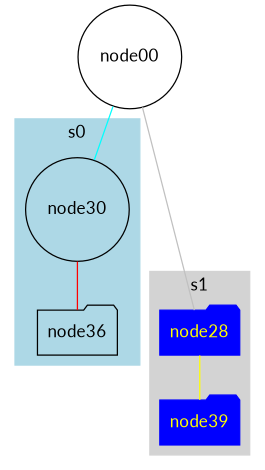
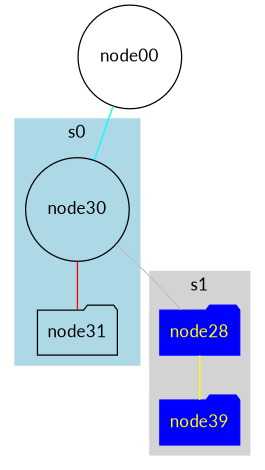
(168, 209) -> (158, 284)
(77, 333) -> (77, 333)
